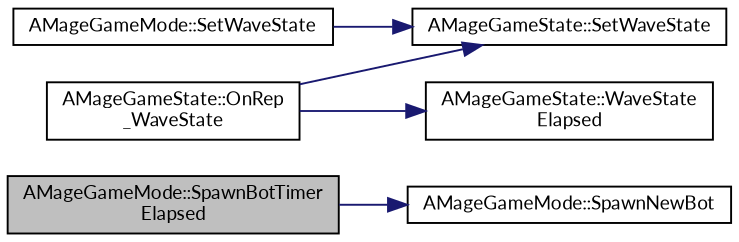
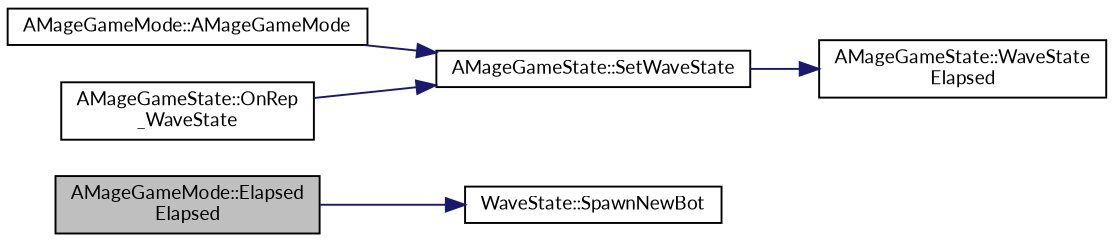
(173, 27) -> (188, 27)
(353, 111) -> (775, 69)
(173, 205) -> (188, 205)
(569, 205) -> (593, 205)
